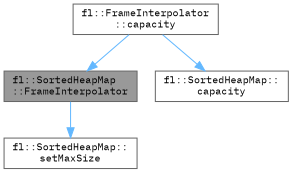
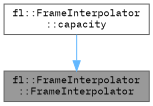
(71, 86) -> (77, 86)
(222, 86) -> none
(71, 153) -> none
